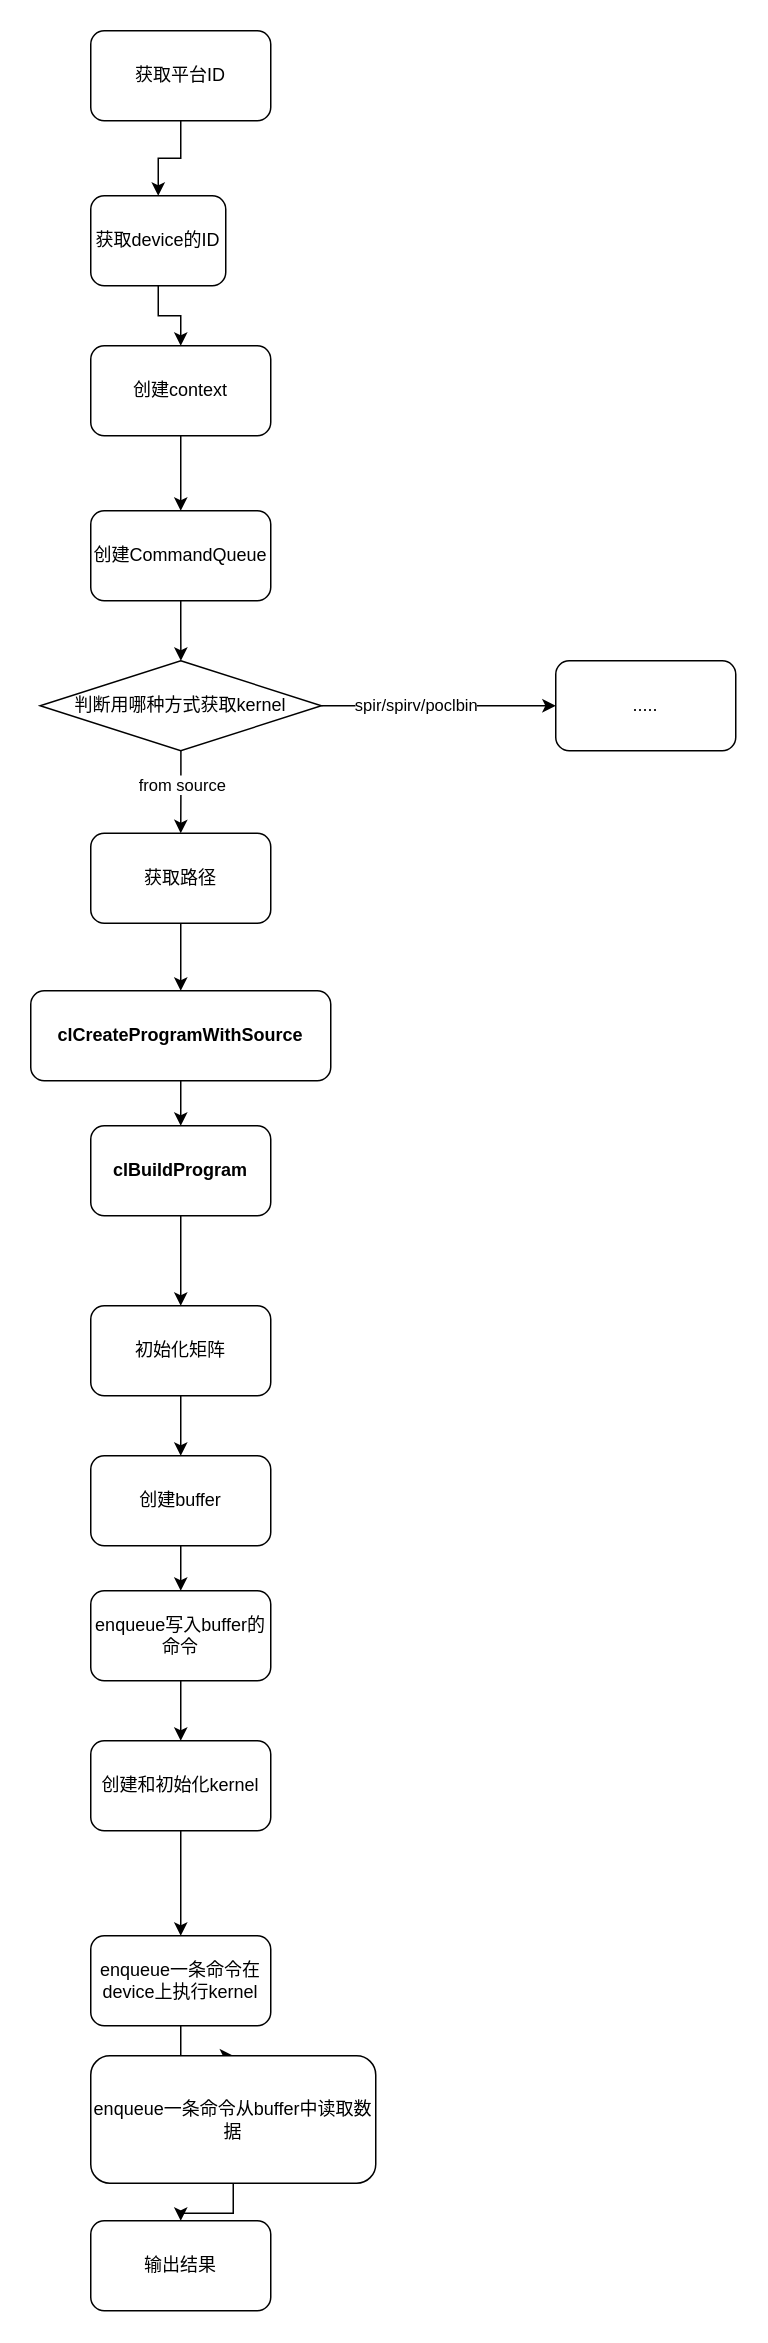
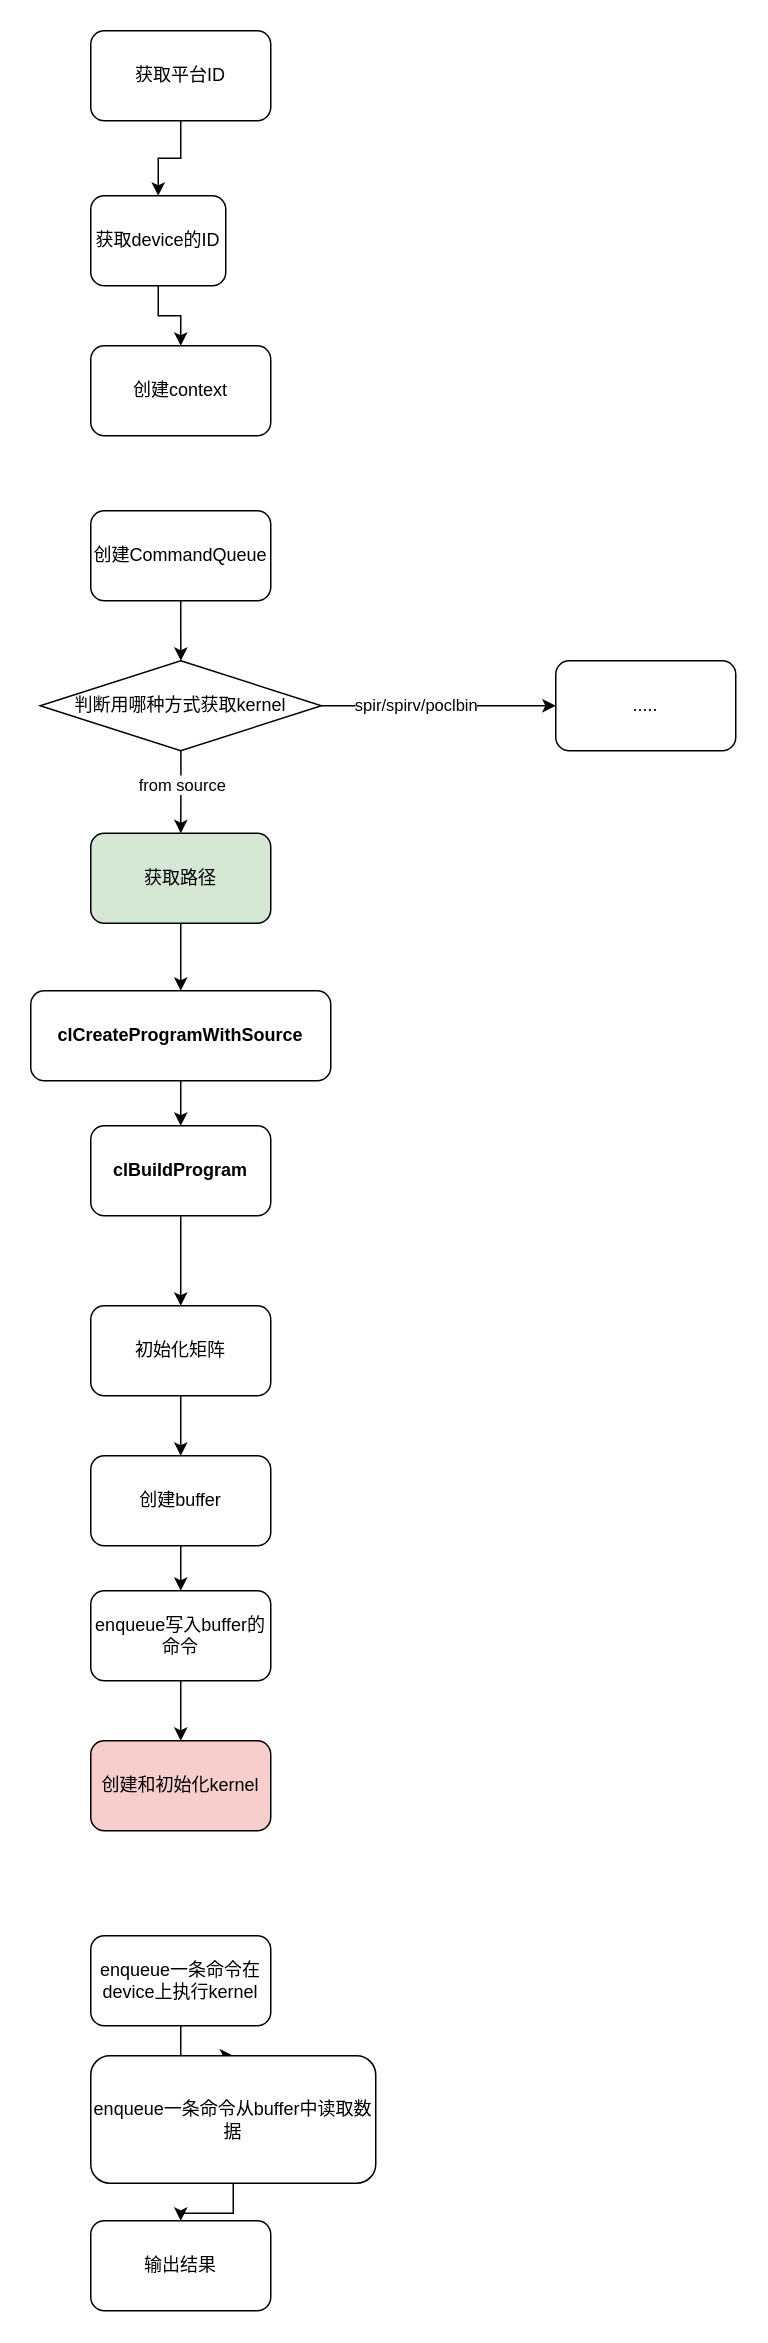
(181, 468) -> none
(181, 878) -> (181, 878)
(181, 1786) -> (181, 1786)
(181, 1878) -> none
